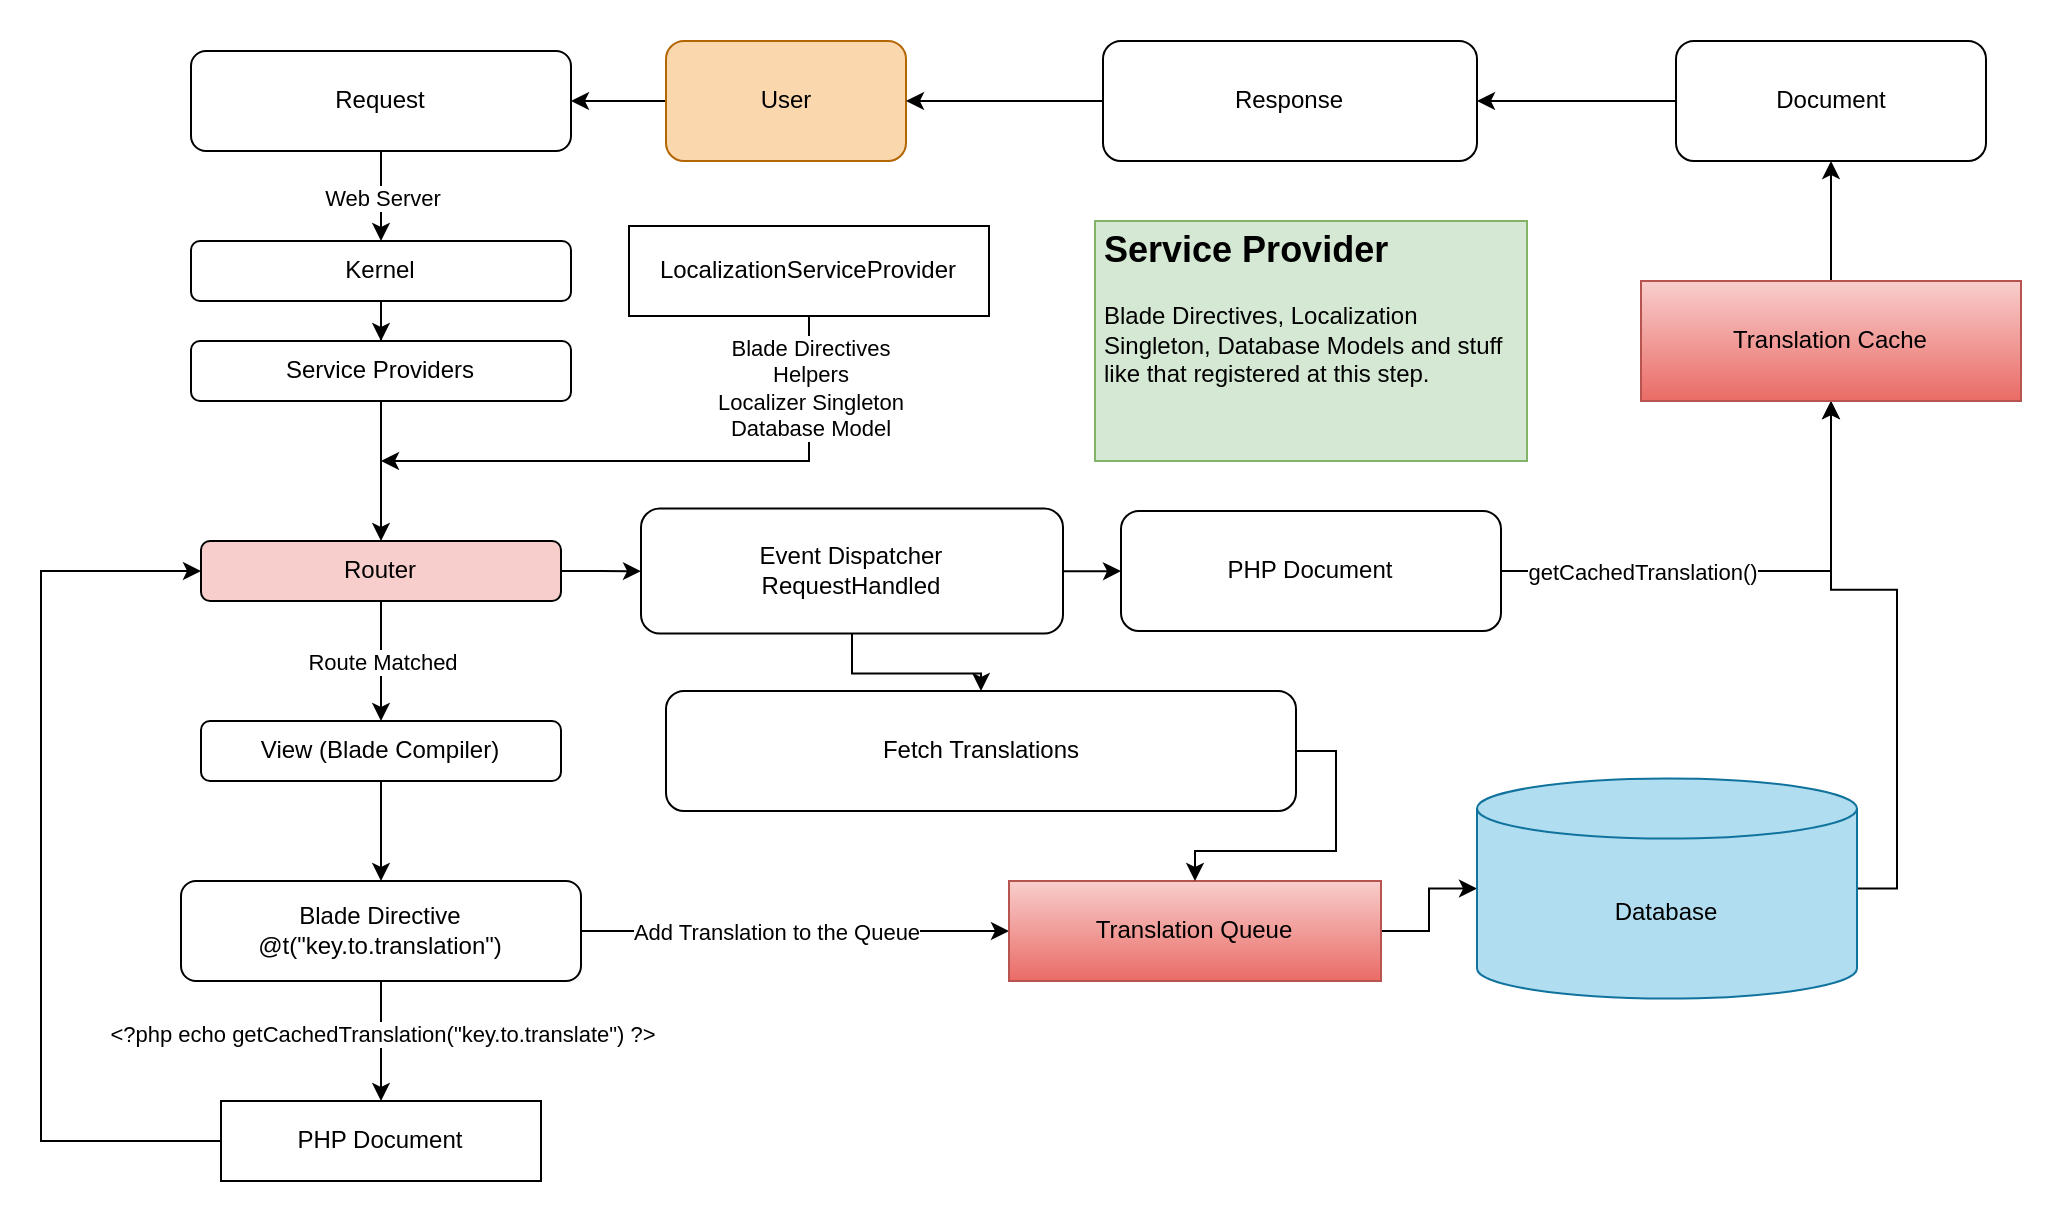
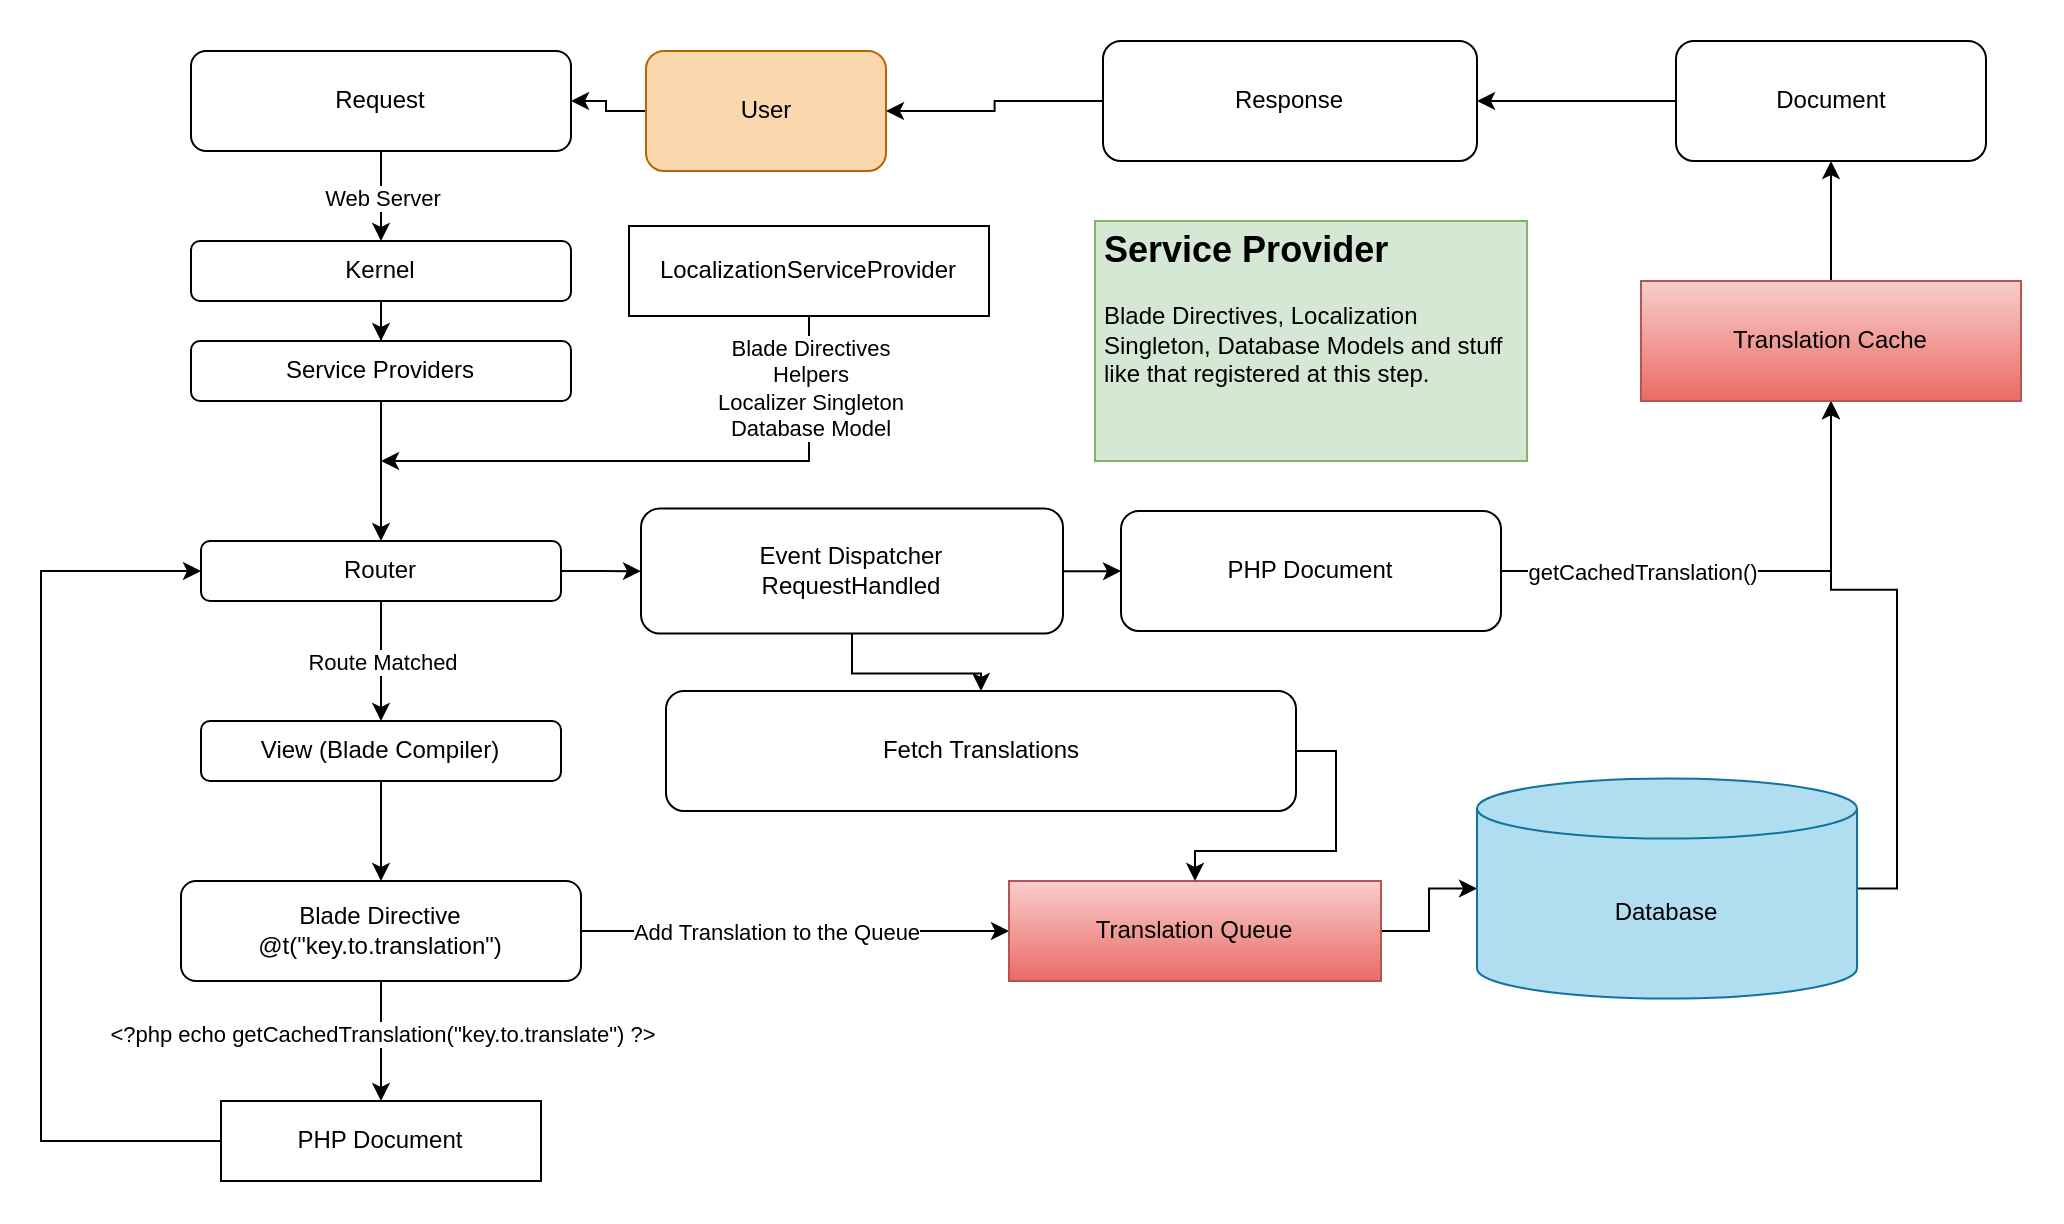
(786, 101) -> (766, 111)
(381, 571) -> (381, 571)
